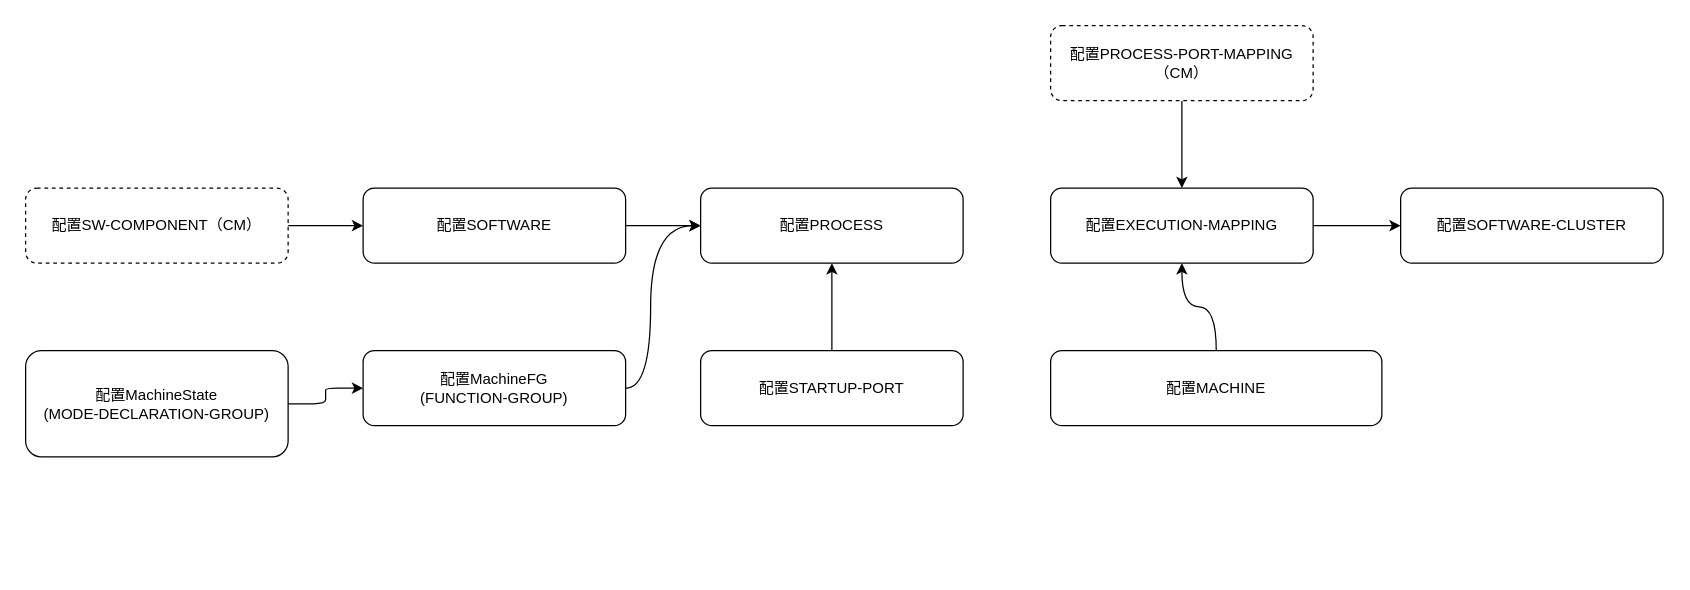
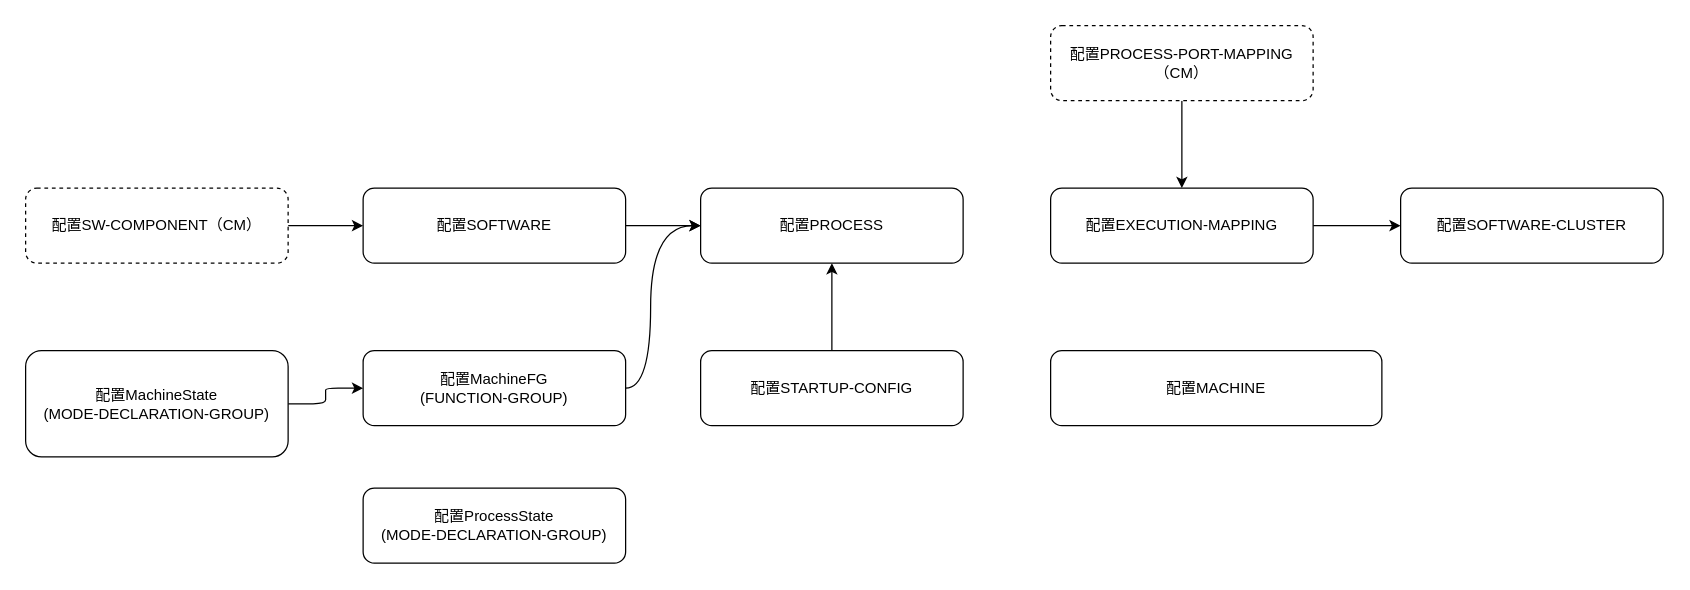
(1203, 308) -> none
(832, 388) -> (832, 388)
none -> (494, 526)
